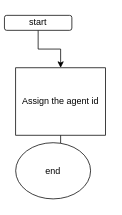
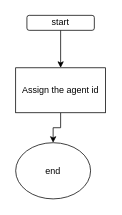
(38, 23) -> (60, 23)
(60, 102) -> (60, 90)
